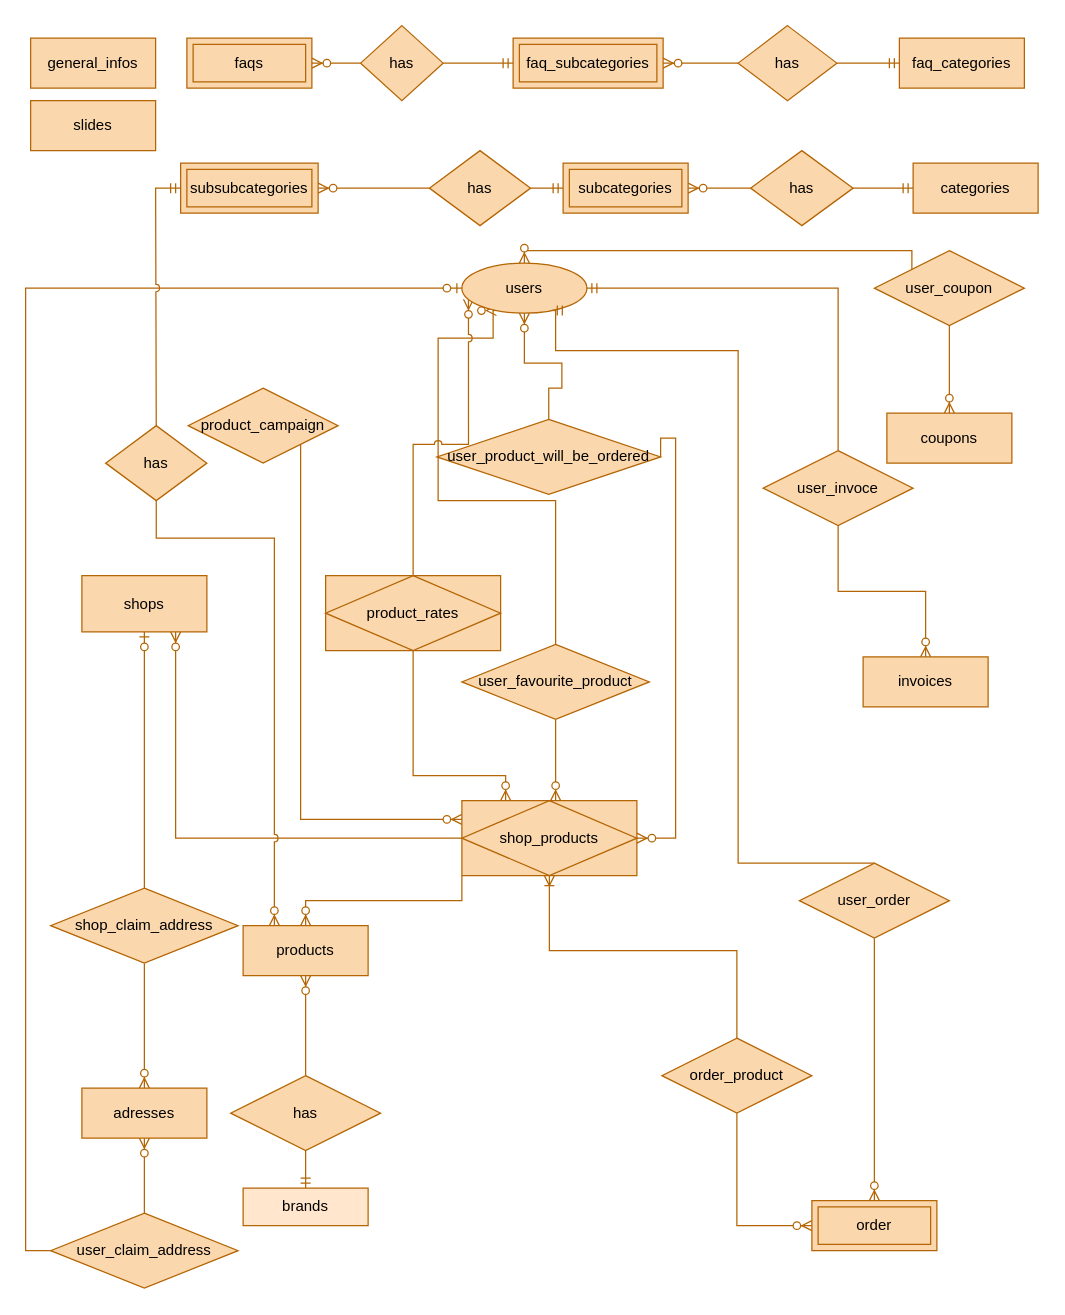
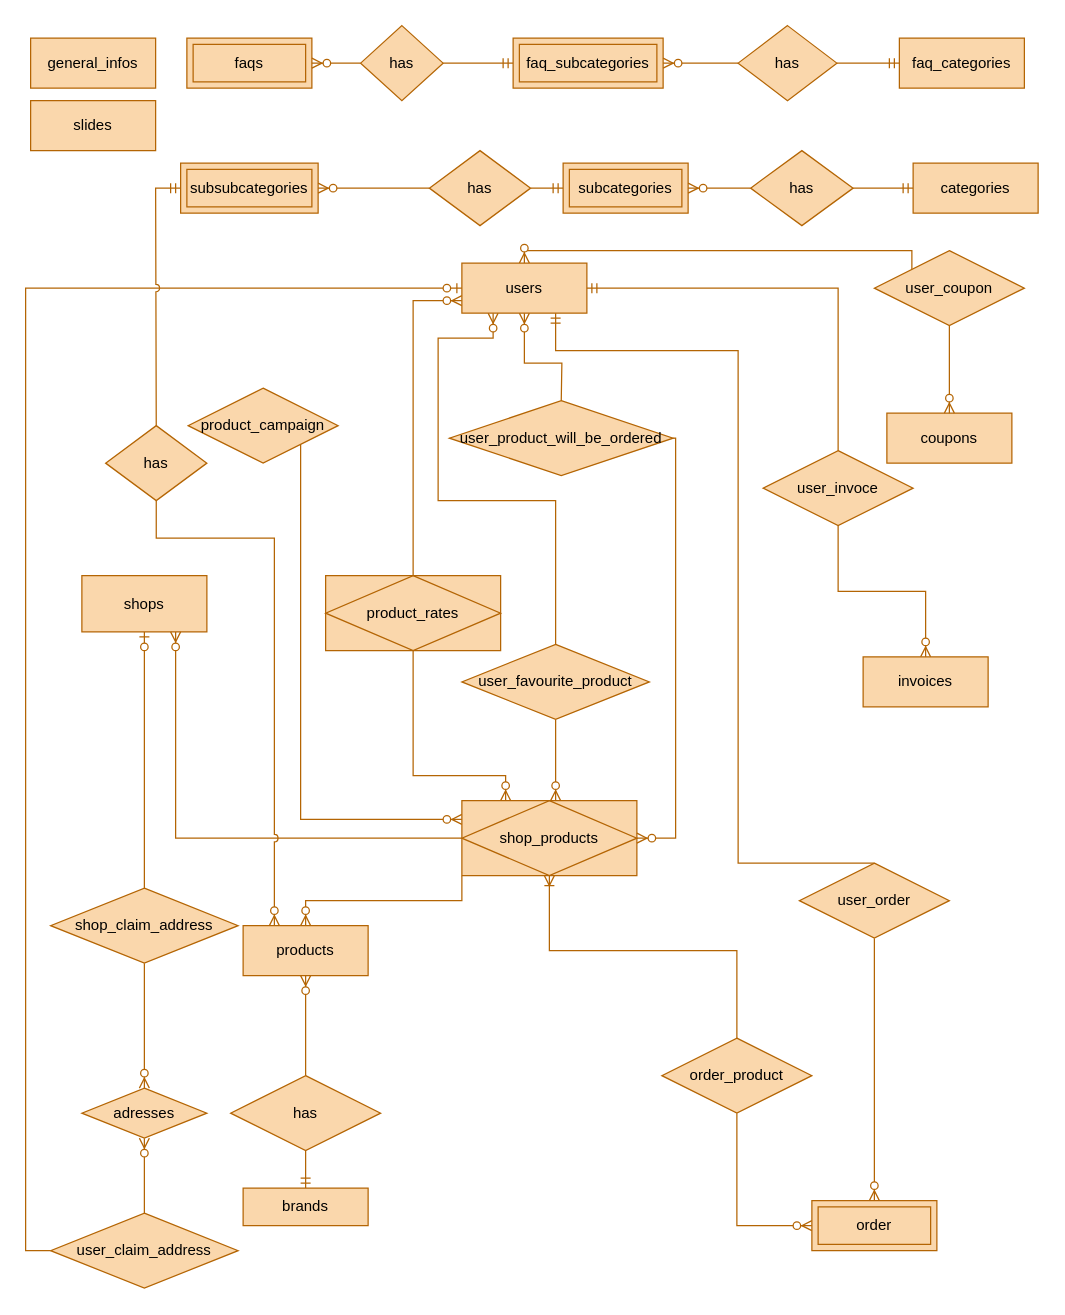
(524, 288) -> (524, 288)
(549, 457) -> (561, 438)
(144, 1113) -> (144, 1113)
(306, 1207) -> (306, 1207)
